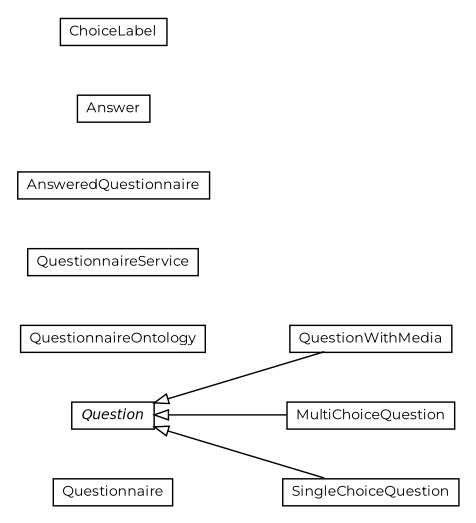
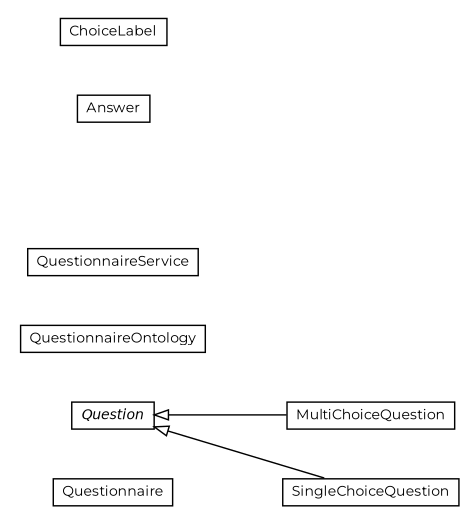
(113, 185) -> none
(371, 338) -> none
